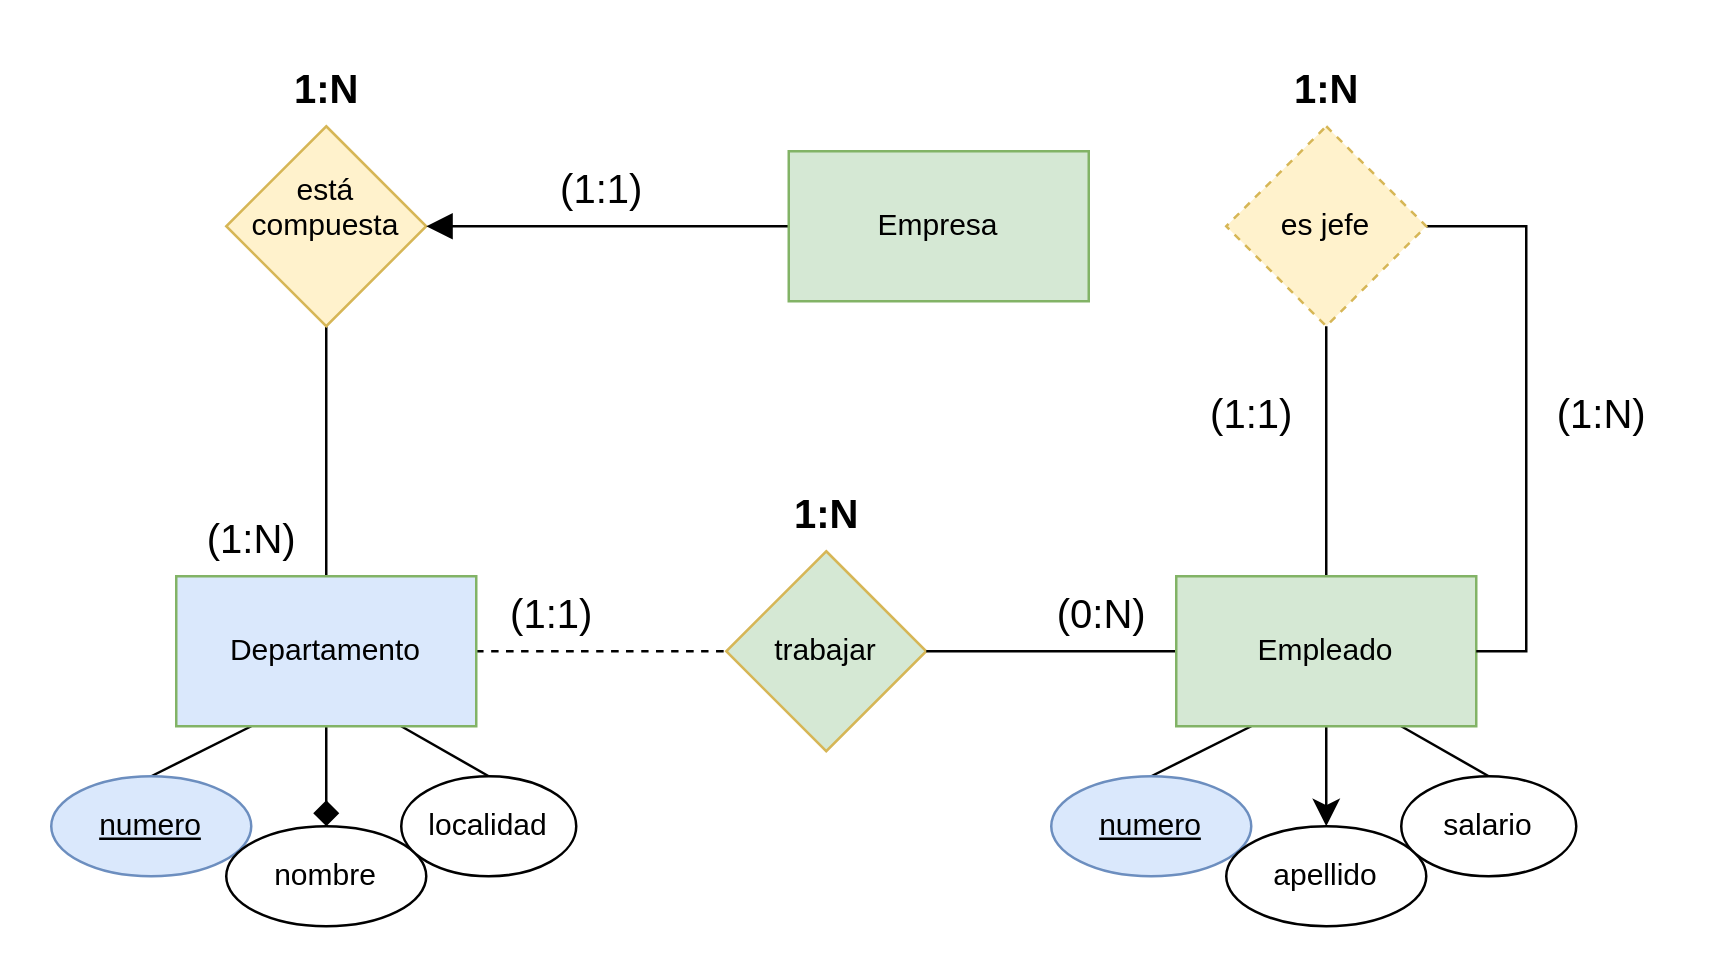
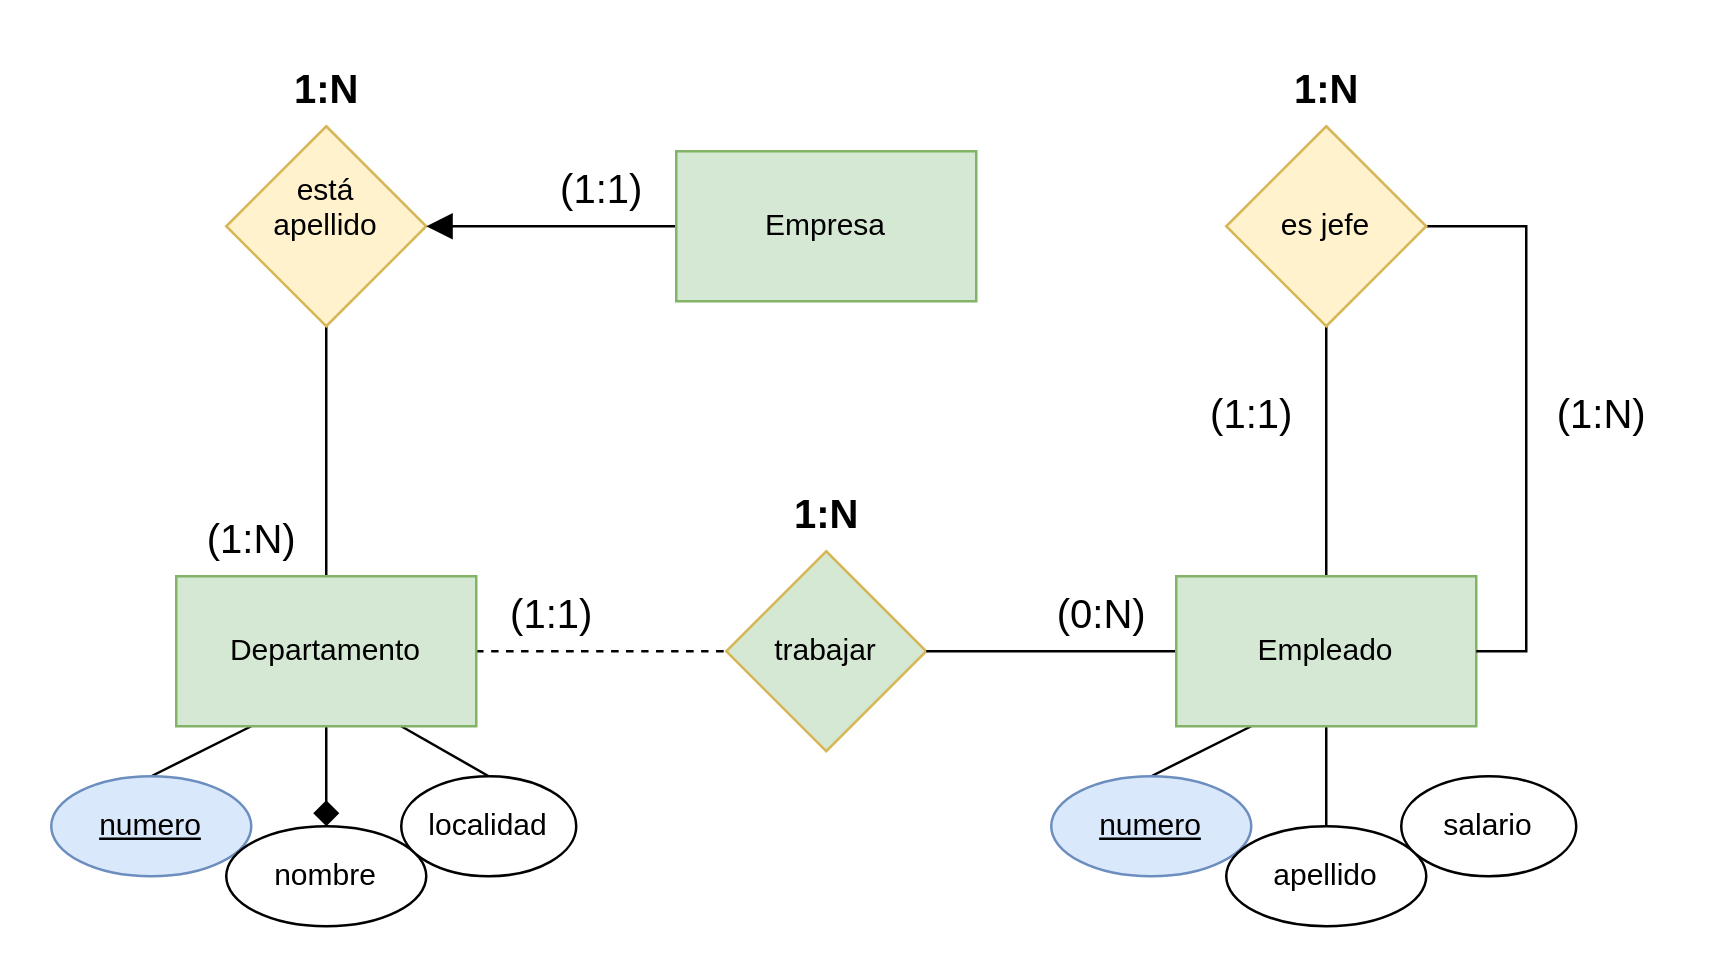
(326, 226) -> (326, 226)
(939, 226) -> (826, 226)
(1326, 226) -> (1326, 226)
(326, 651) -> (326, 651)
(1445, 751) -> none
(1326, 805) -> (1326, 813)
